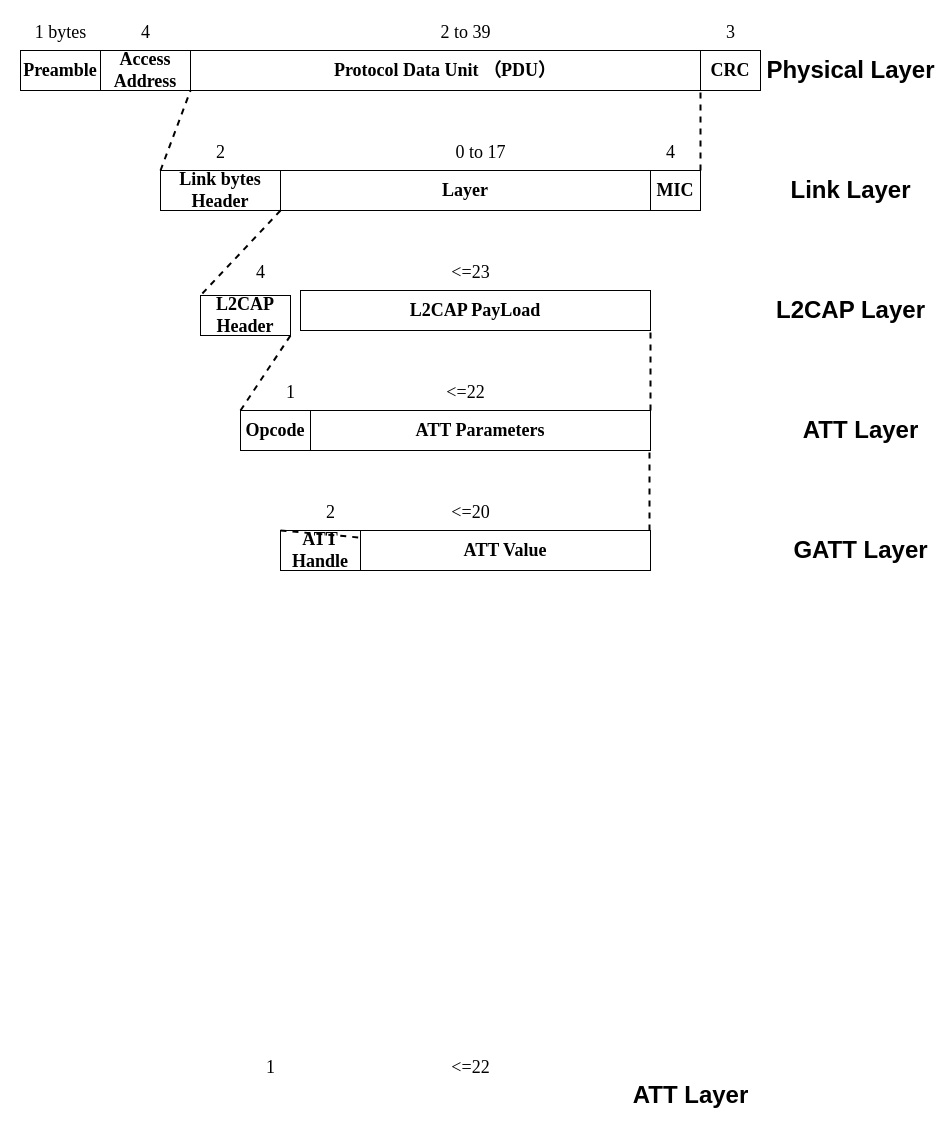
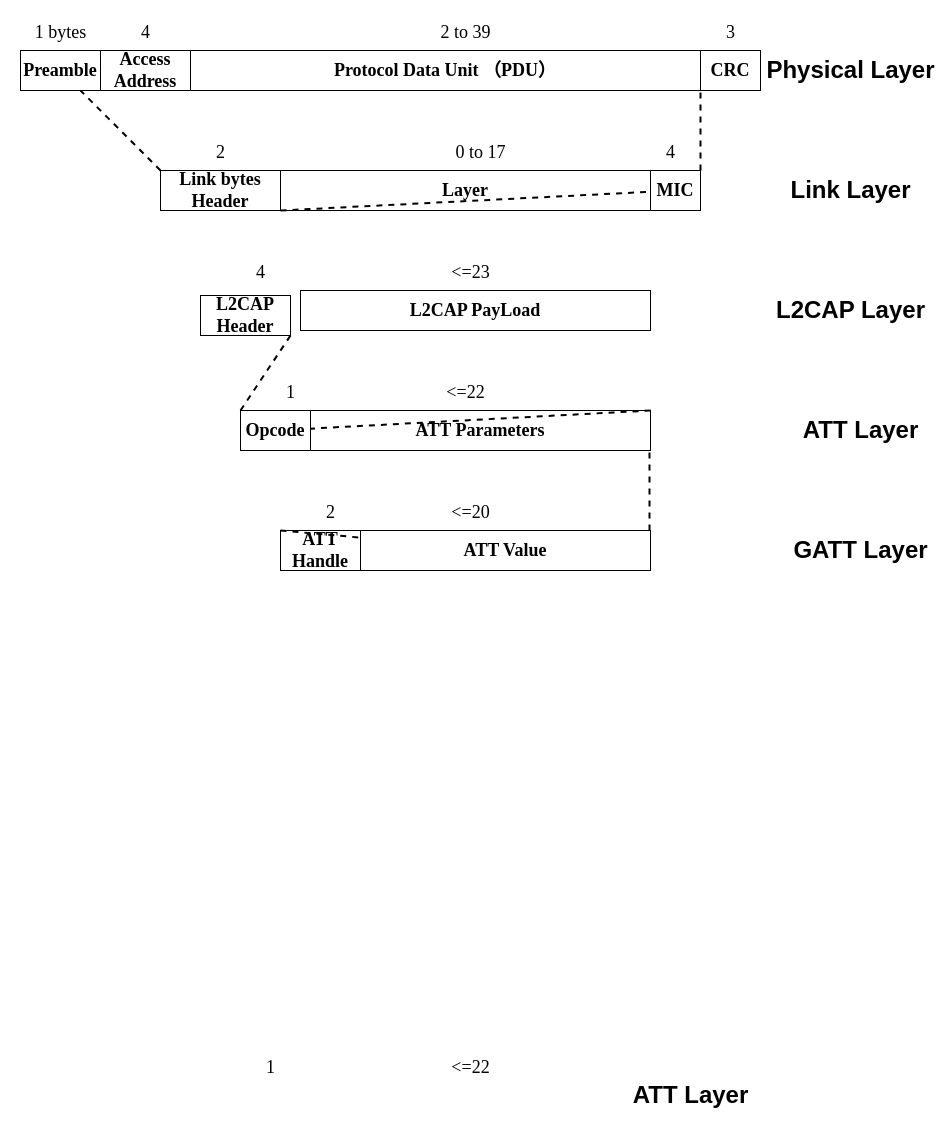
(175, 131) -> (121, 131)
(241, 252) -> (464, 201)
(651, 371) -> (481, 420)
